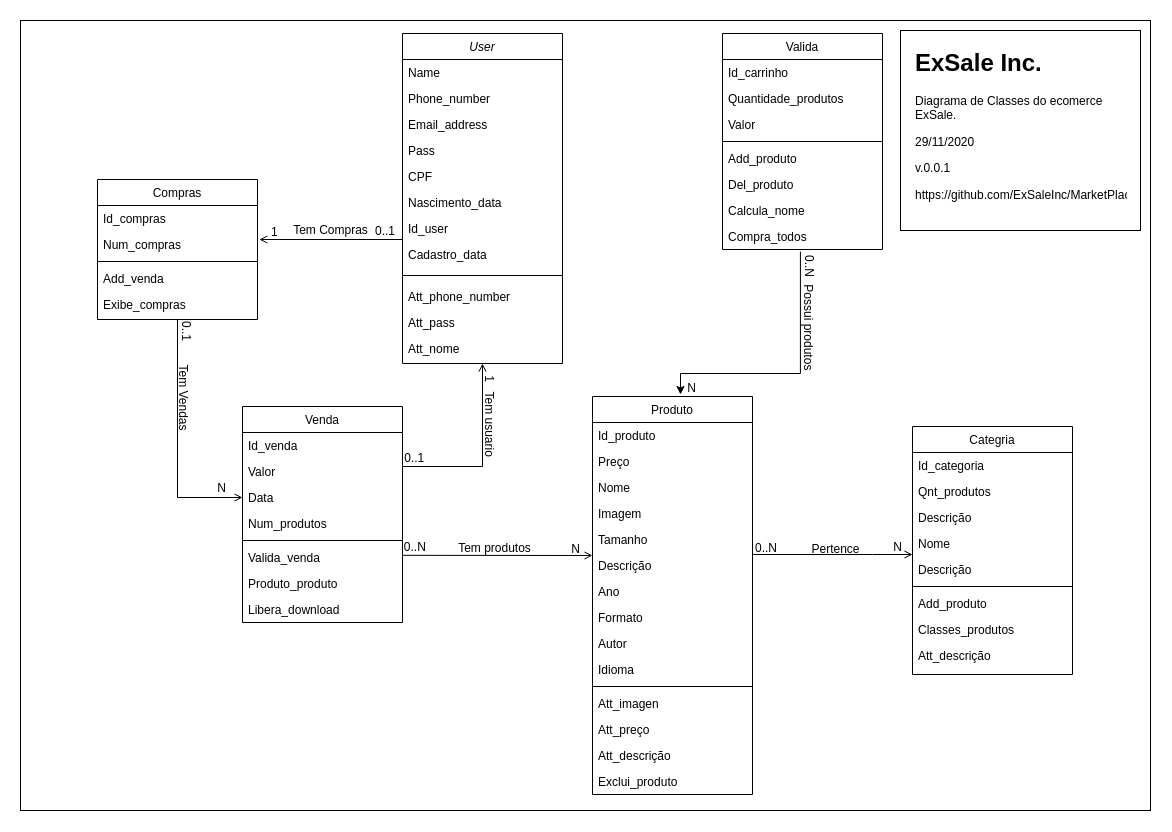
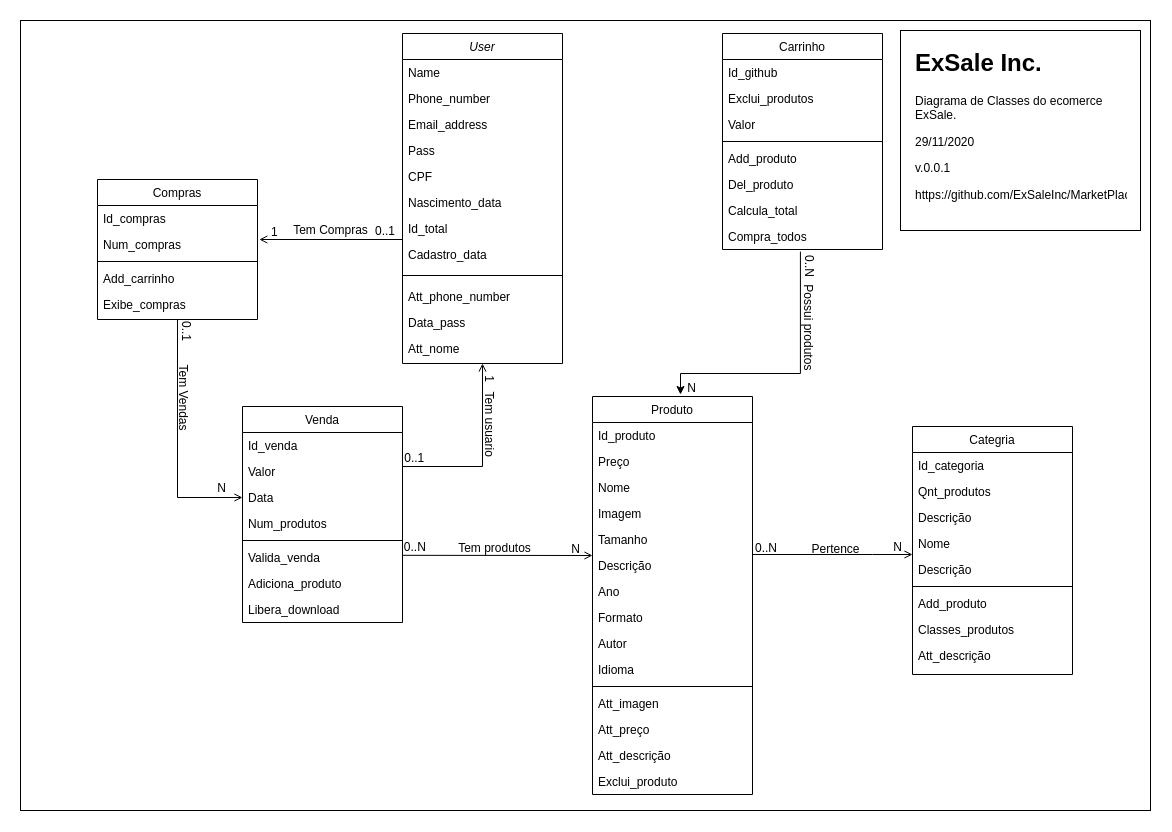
(802, 47) -> (802, 47)
(763, 73) -> (757, 73)
(790, 99) -> (775, 99)
(765, 211) -> (767, 211)
(432, 229) -> (433, 229)
(133, 279) -> (142, 279)
(435, 323) -> (438, 323)
(298, 584) -> (299, 584)
